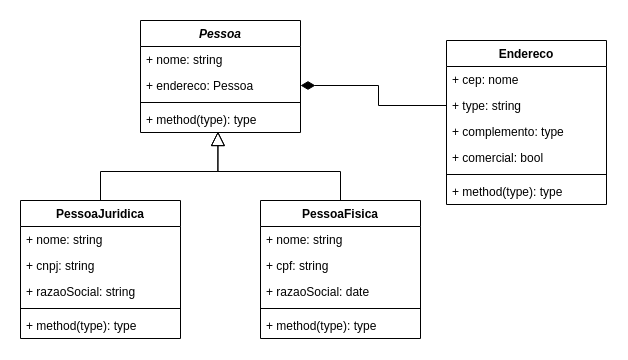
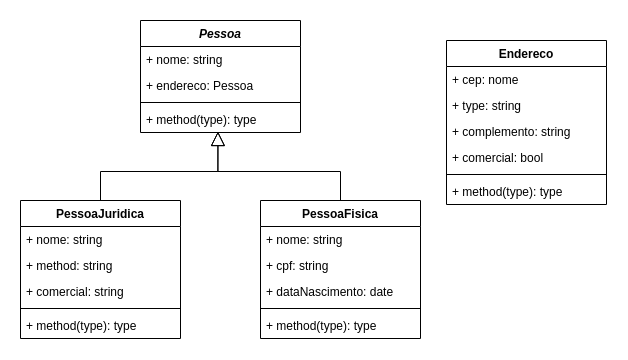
(379, 97) -> none
(510, 132) -> (515, 132)
(67, 266) -> (74, 266)
(87, 292) -> (80, 292)
(322, 292) -> (334, 292)
